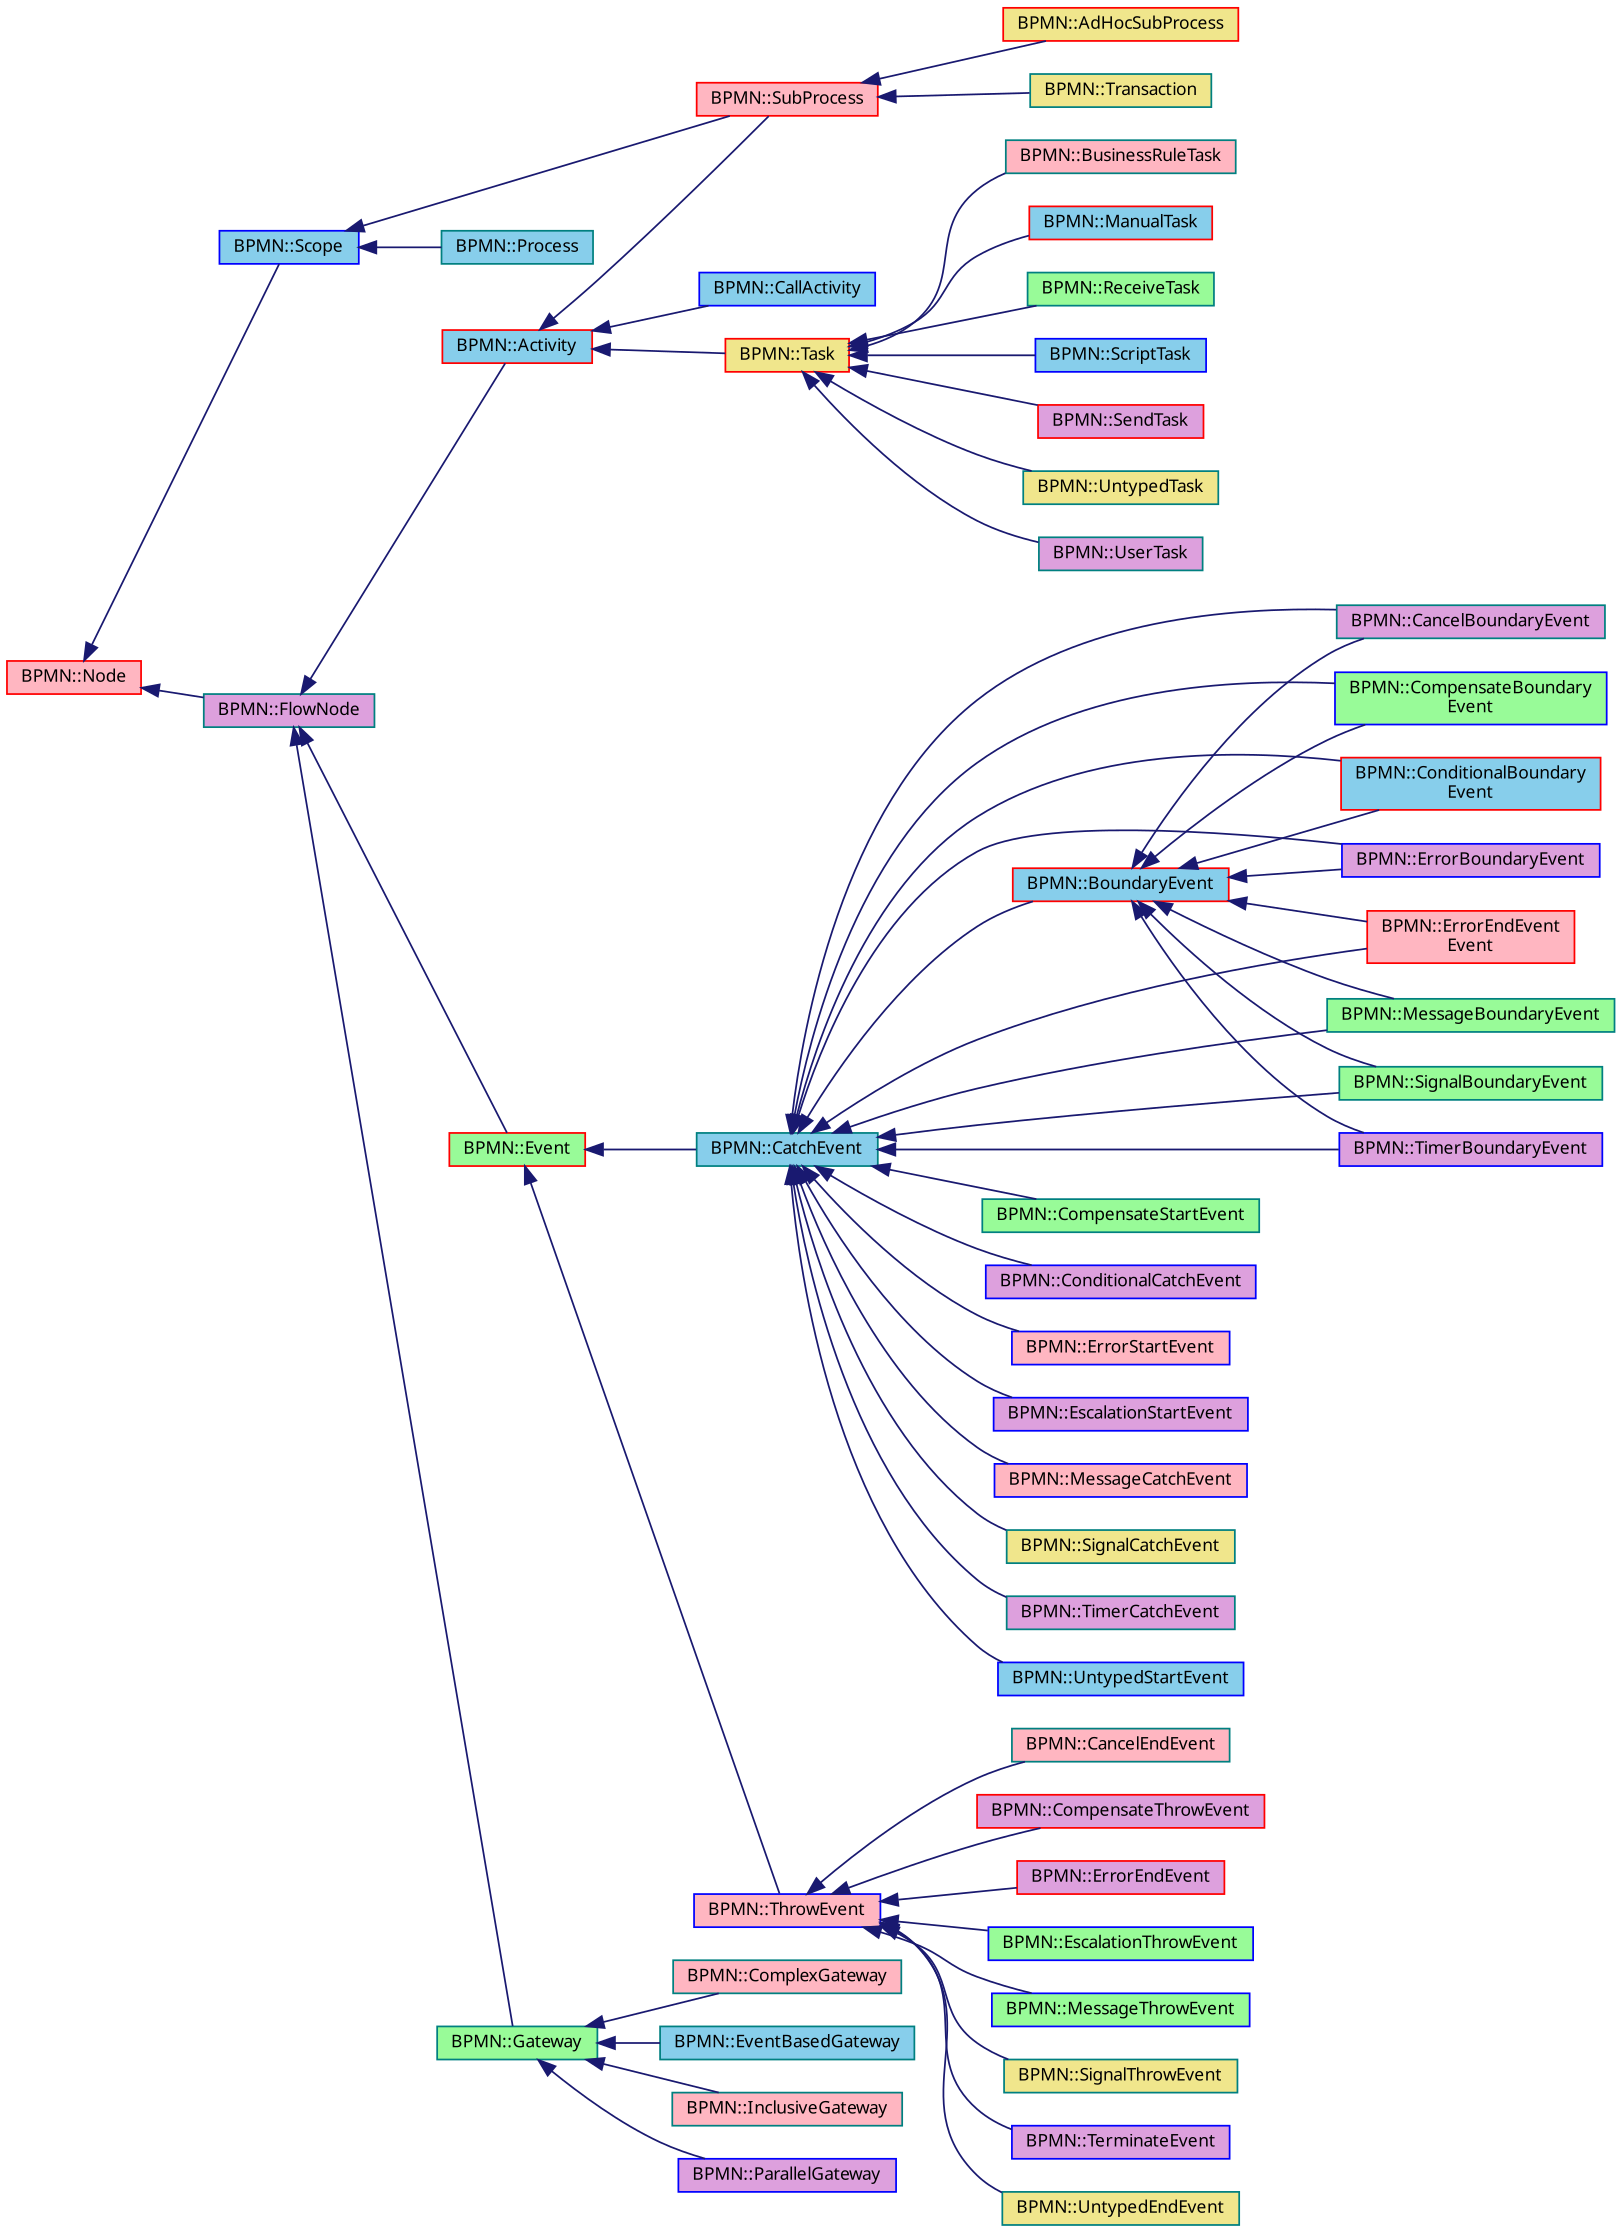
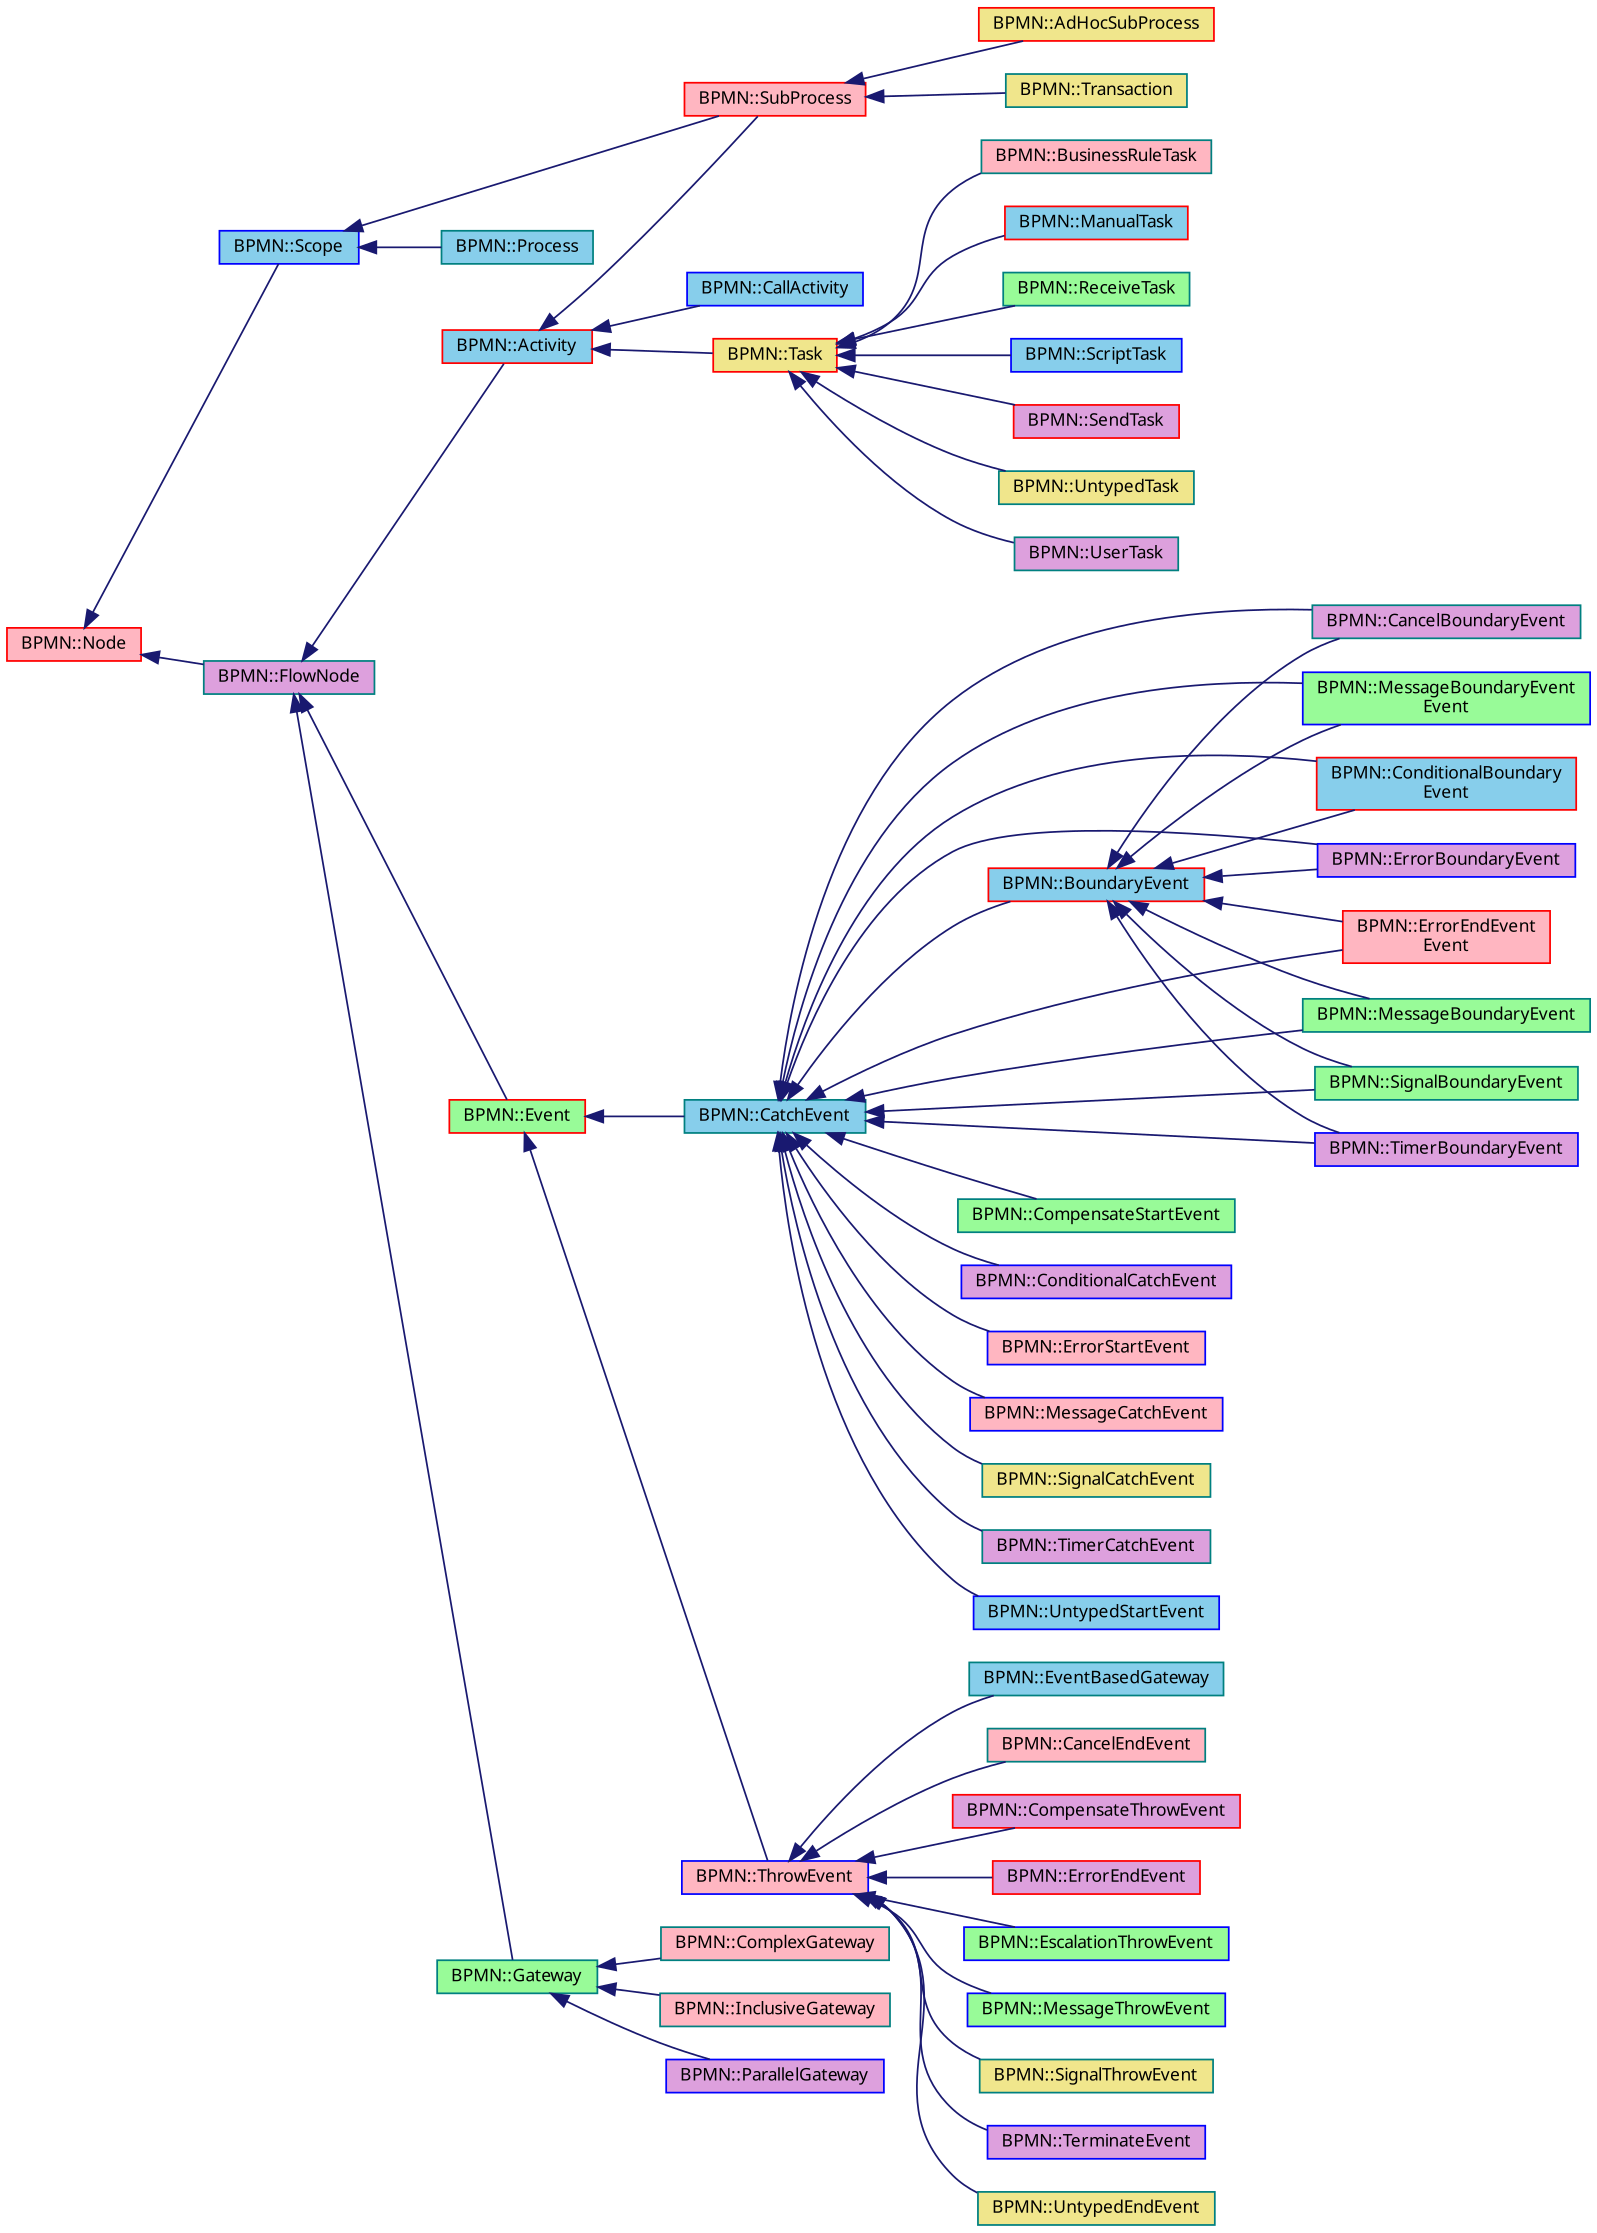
(1471, 698) -> (1446, 698)
(1121, 1414) -> none
(638, 2043) -> (887, 1758)
